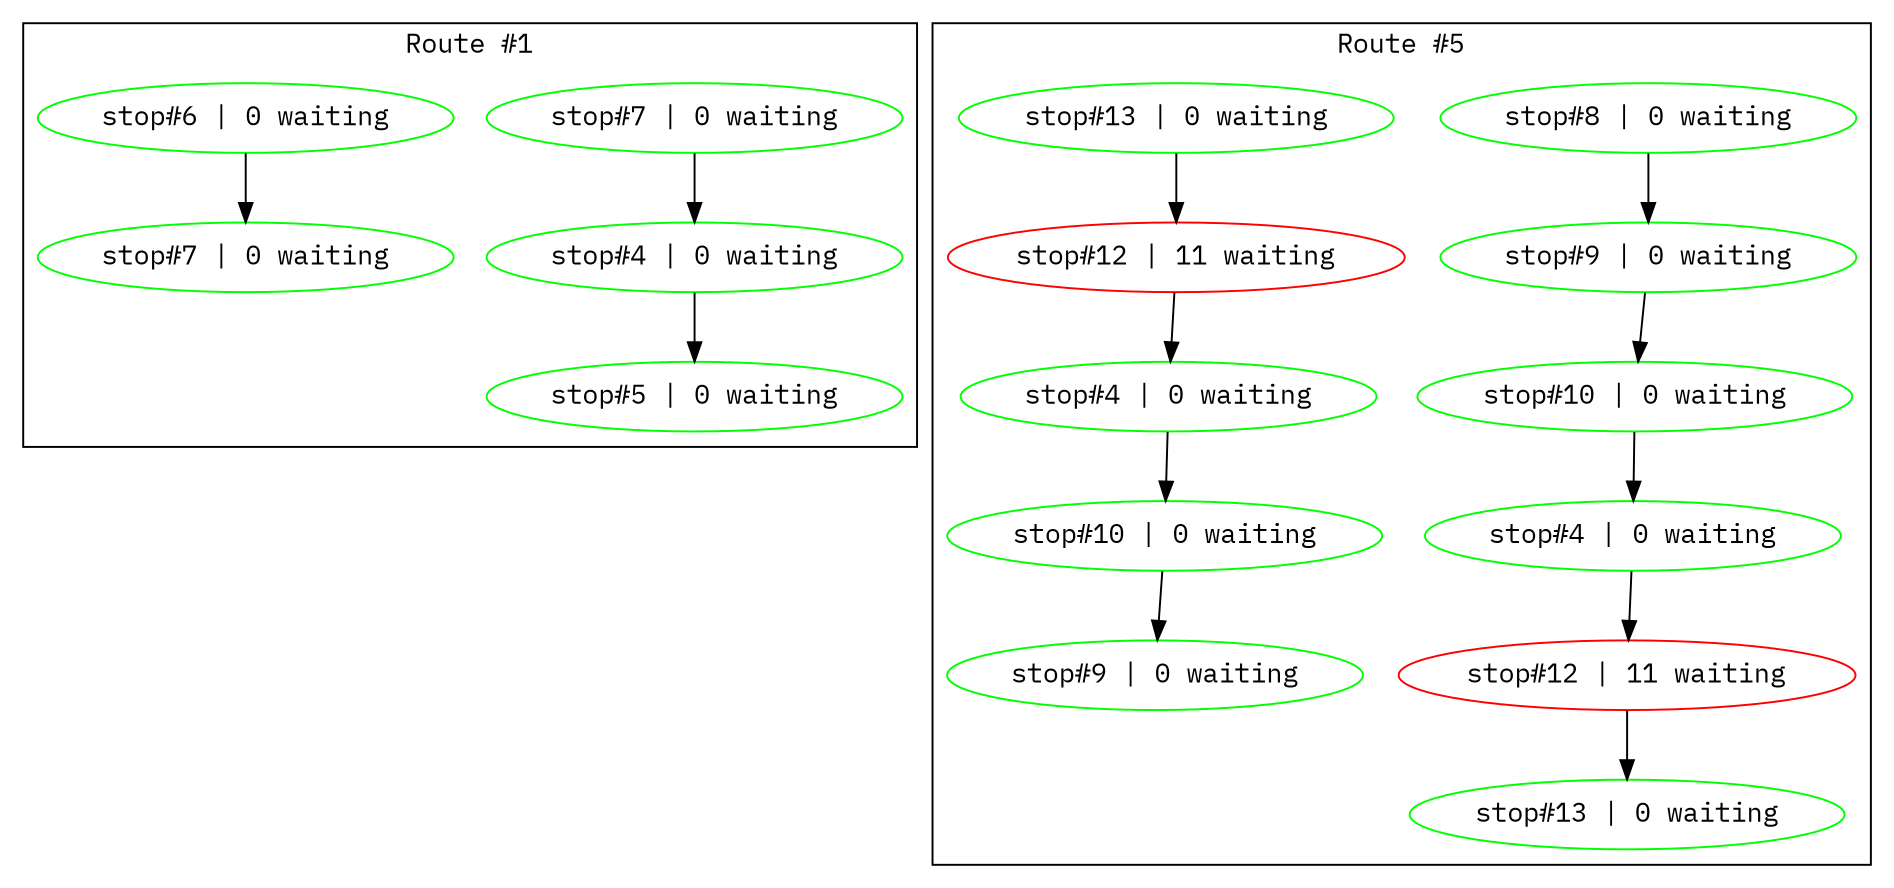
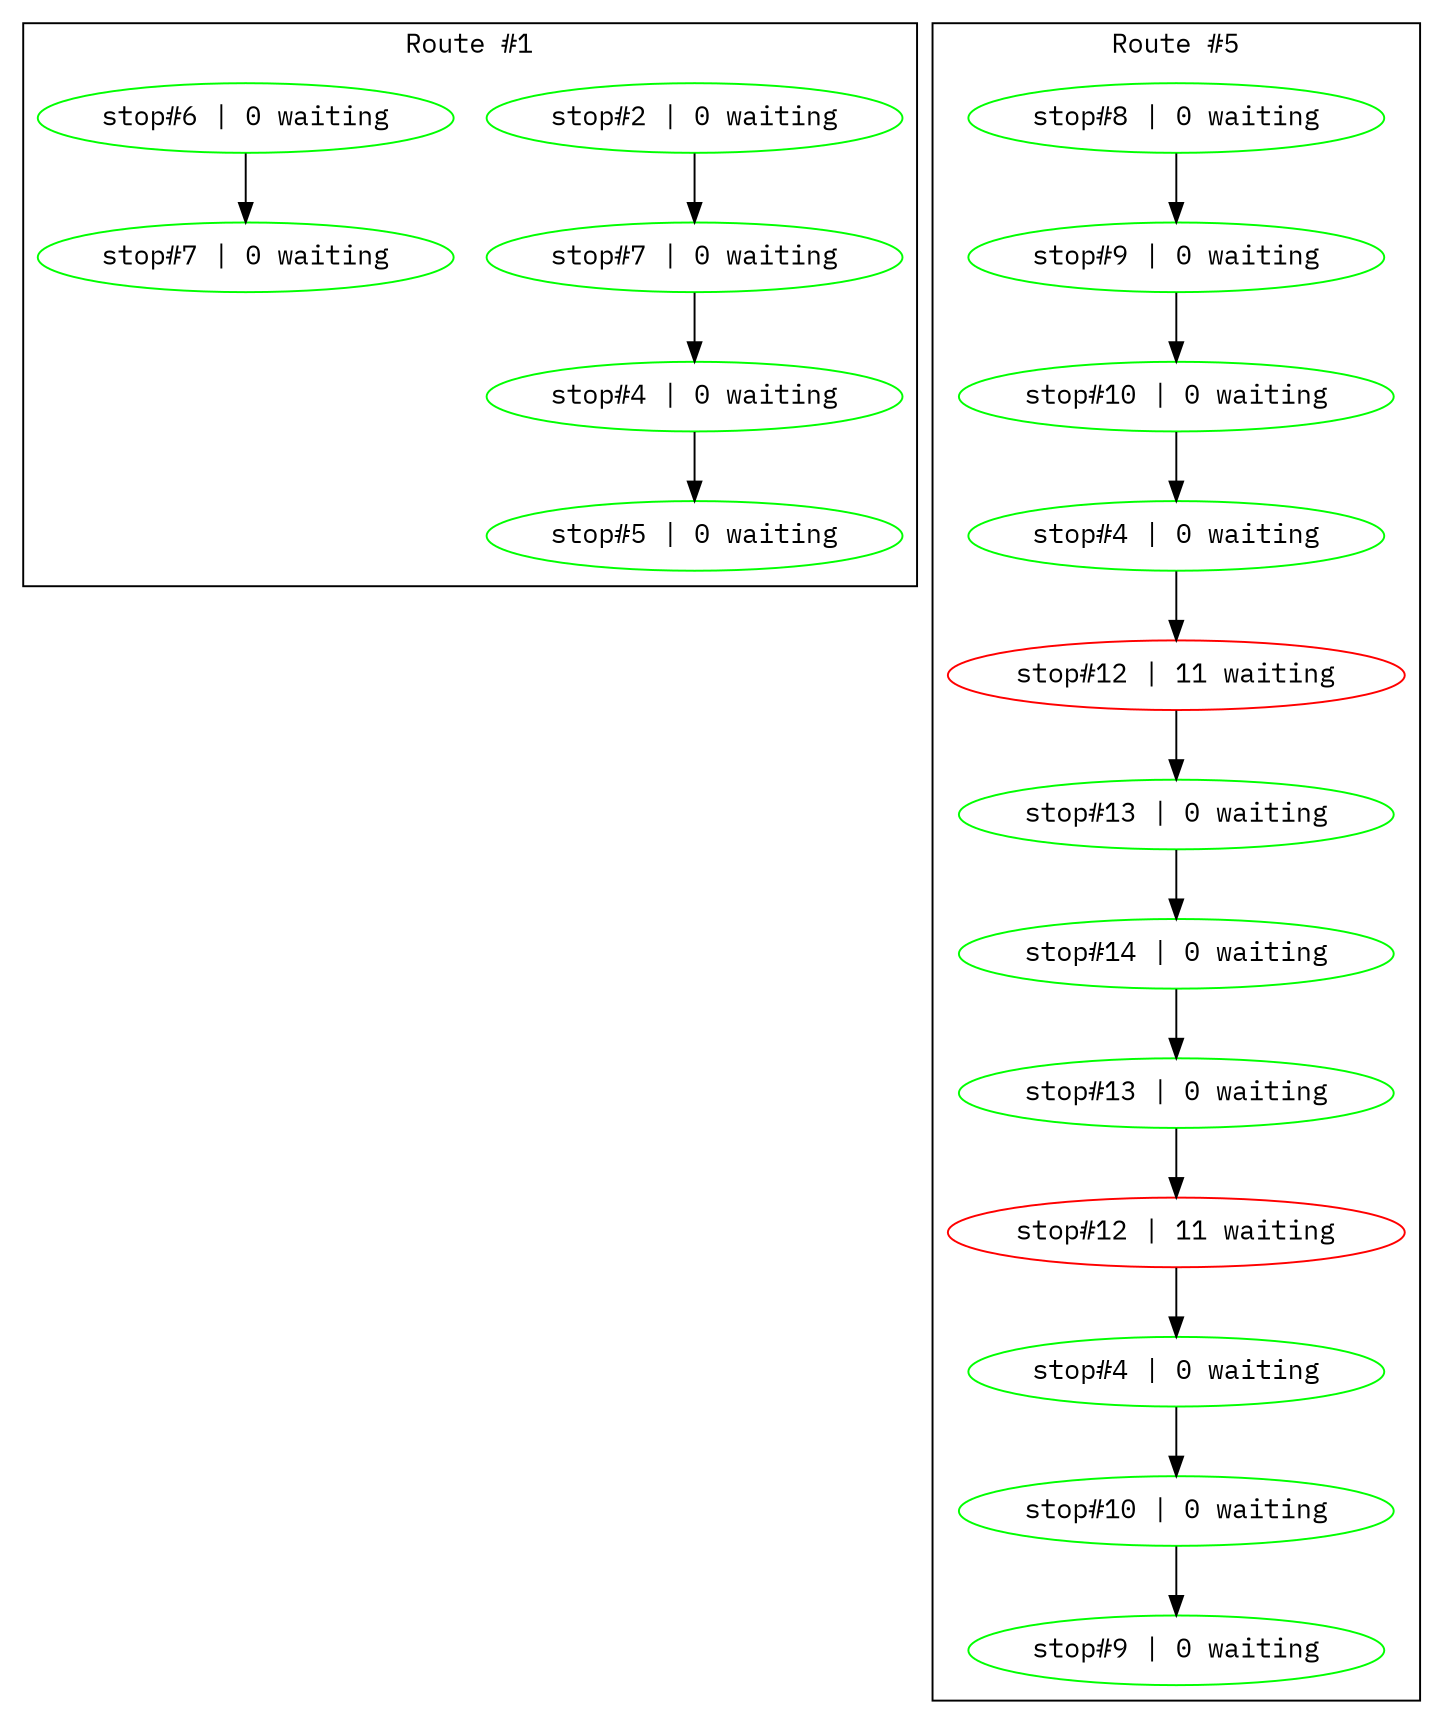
none -> (695, 118)
none -> (1176, 954)
